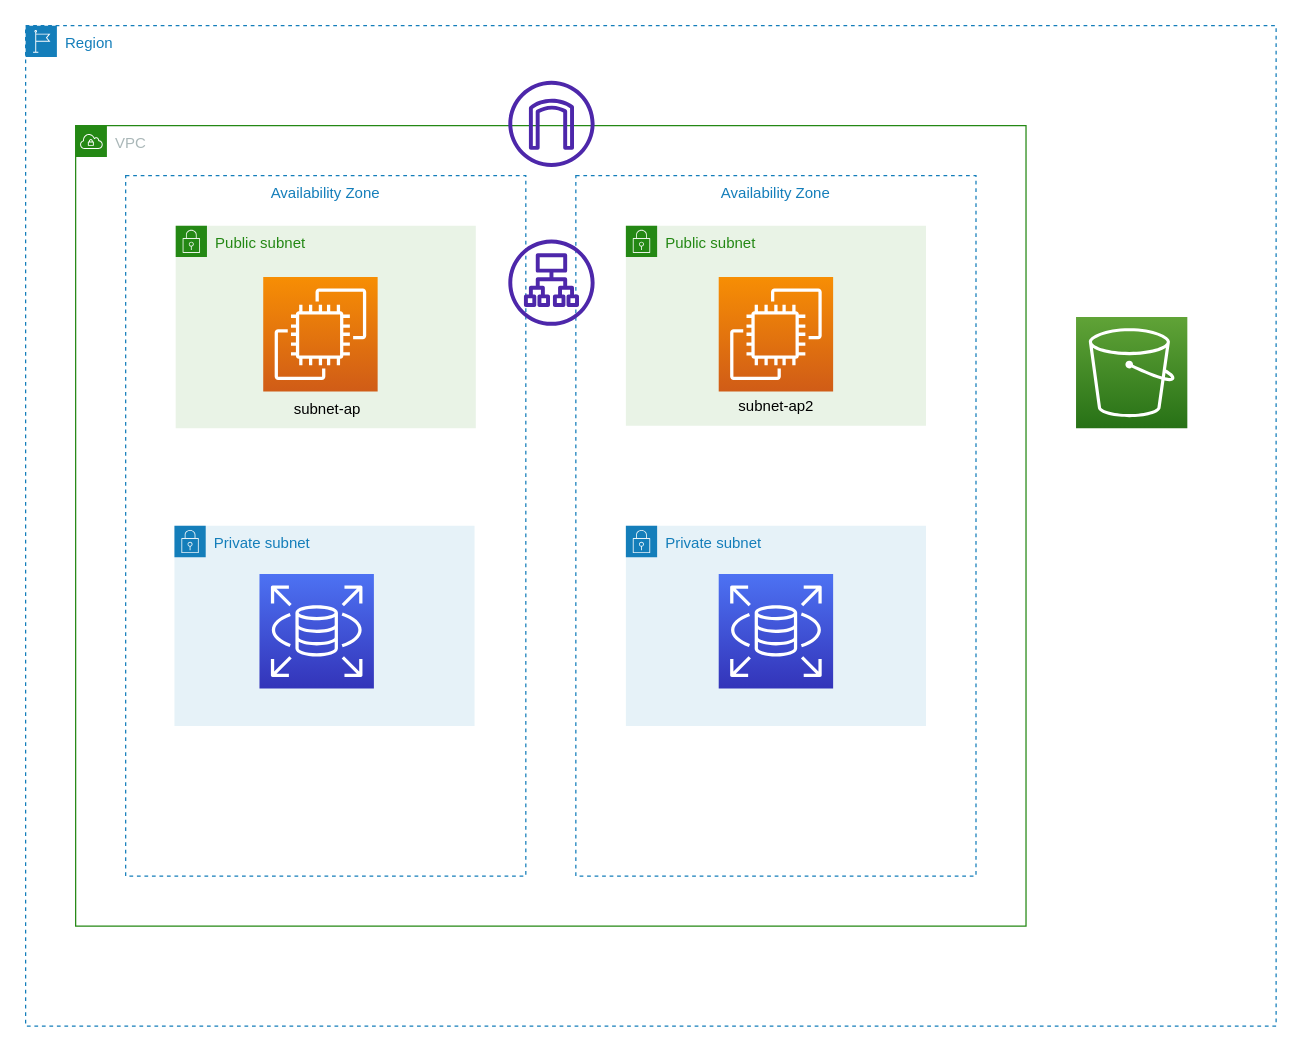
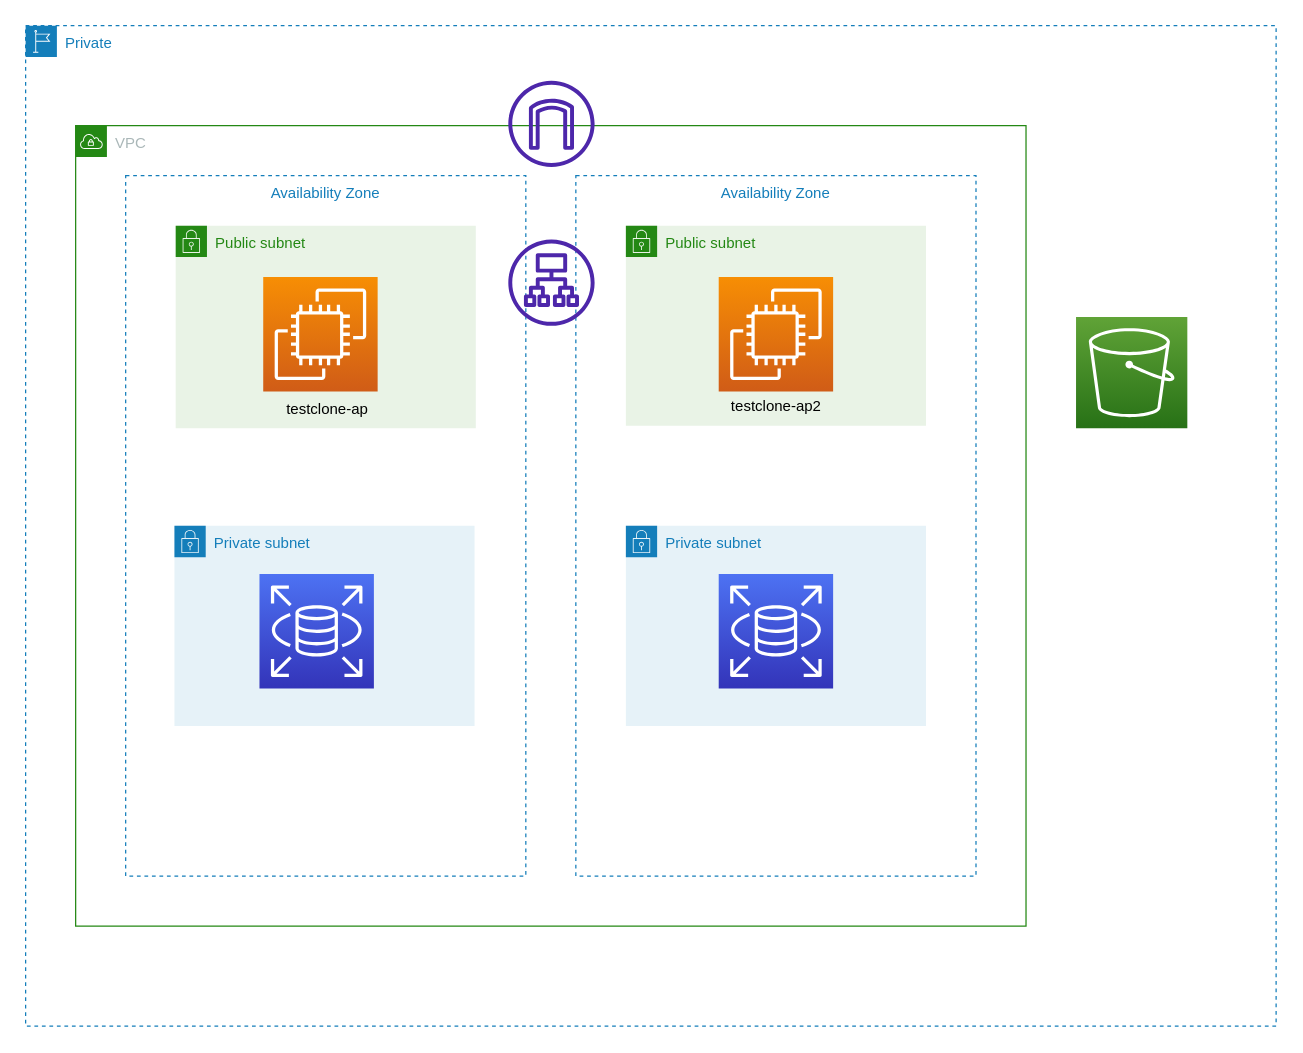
(89, 43) -> (93, 43)
(776, 407) -> (776, 407)
(328, 409) -> (328, 409)
